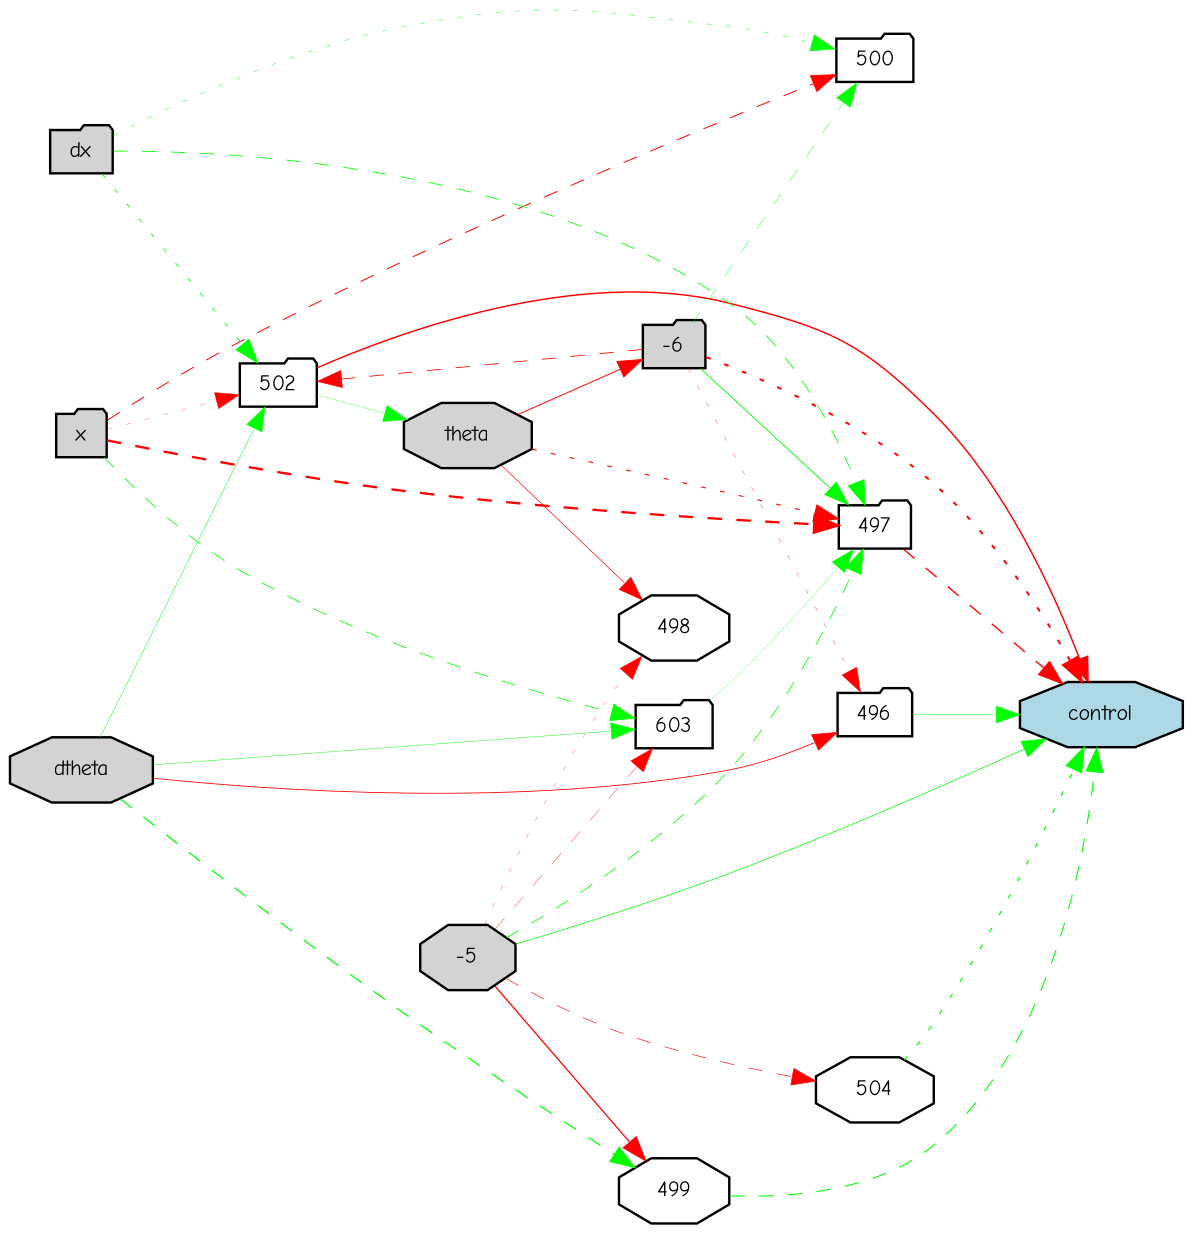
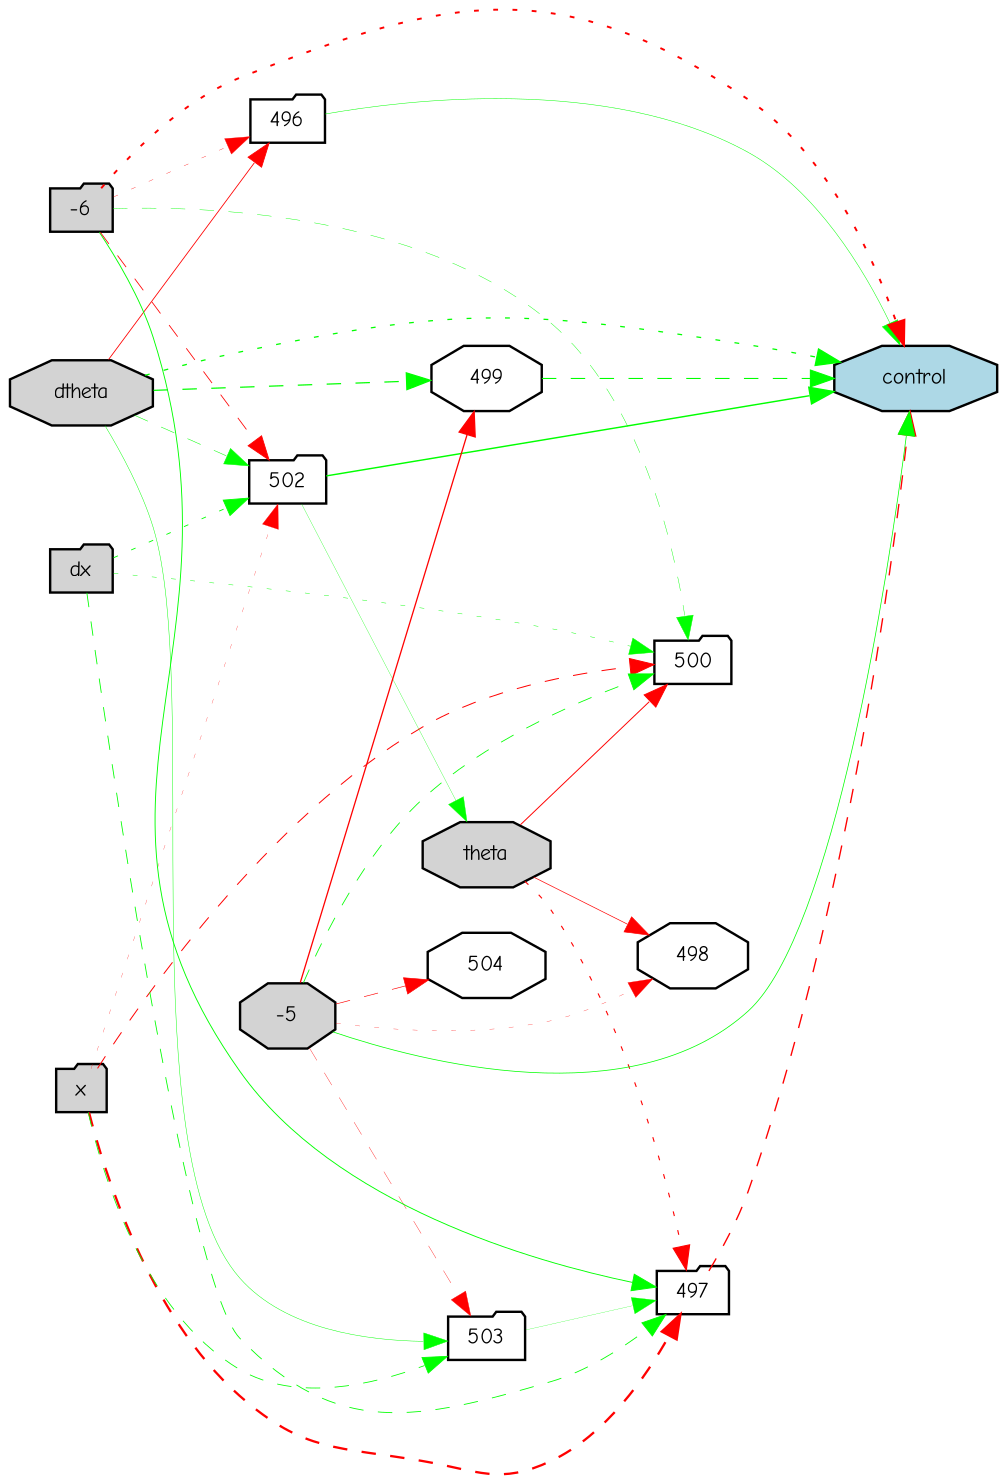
(777, 316) -> (568, 436)
(569, 392) -> (585, 763)
(177, 583) -> (192, 441)
(674, 727) -> (487, 1338)
(704, 795) -> (430, 793)
(997, 919) -> (479, 318)
